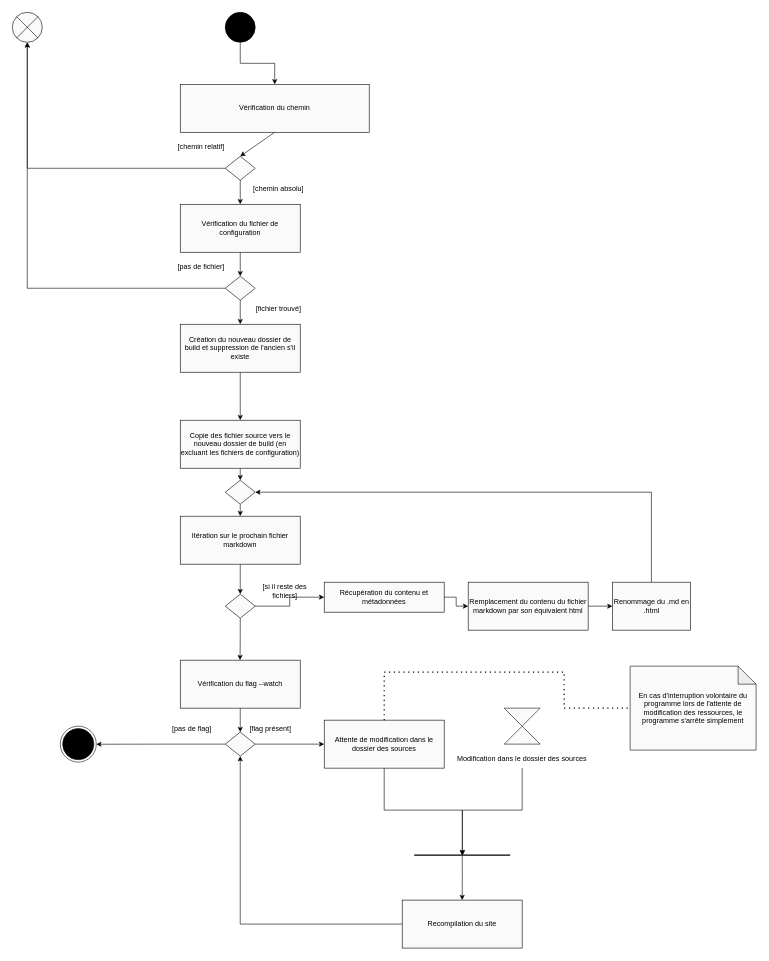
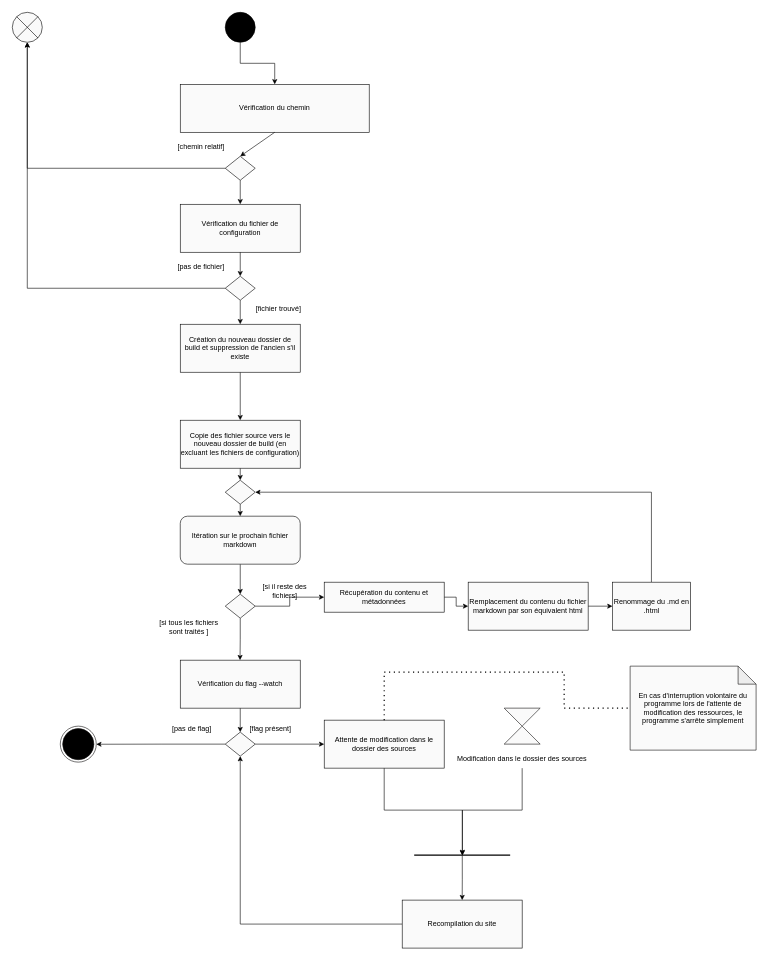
(279, 189) -> none
(240, 540) -> (240, 540)
none -> (189, 627)
